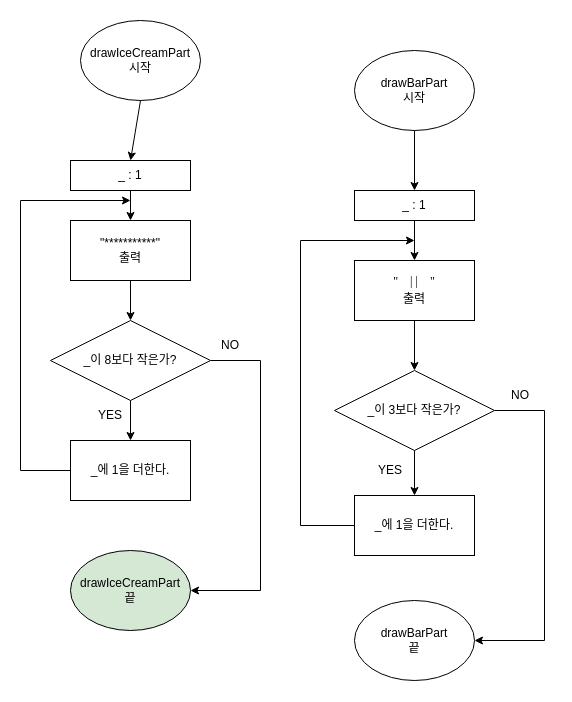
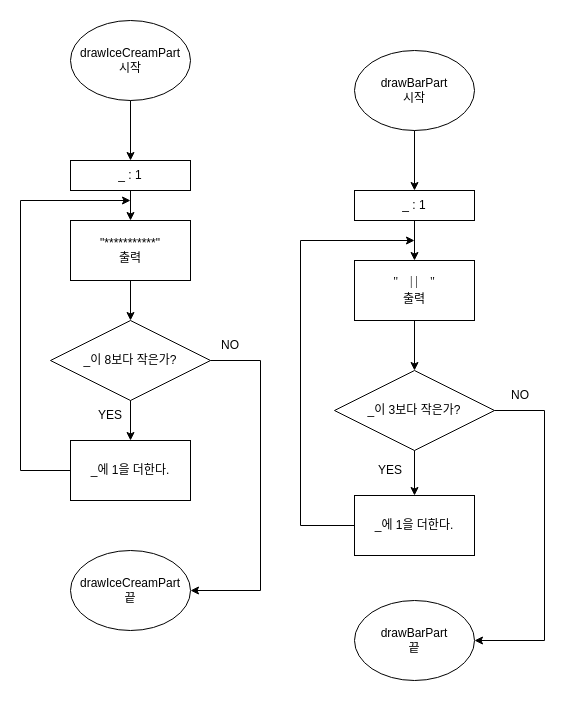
(141, 61) -> (131, 61)
(131, 591) -> (131, 591)
